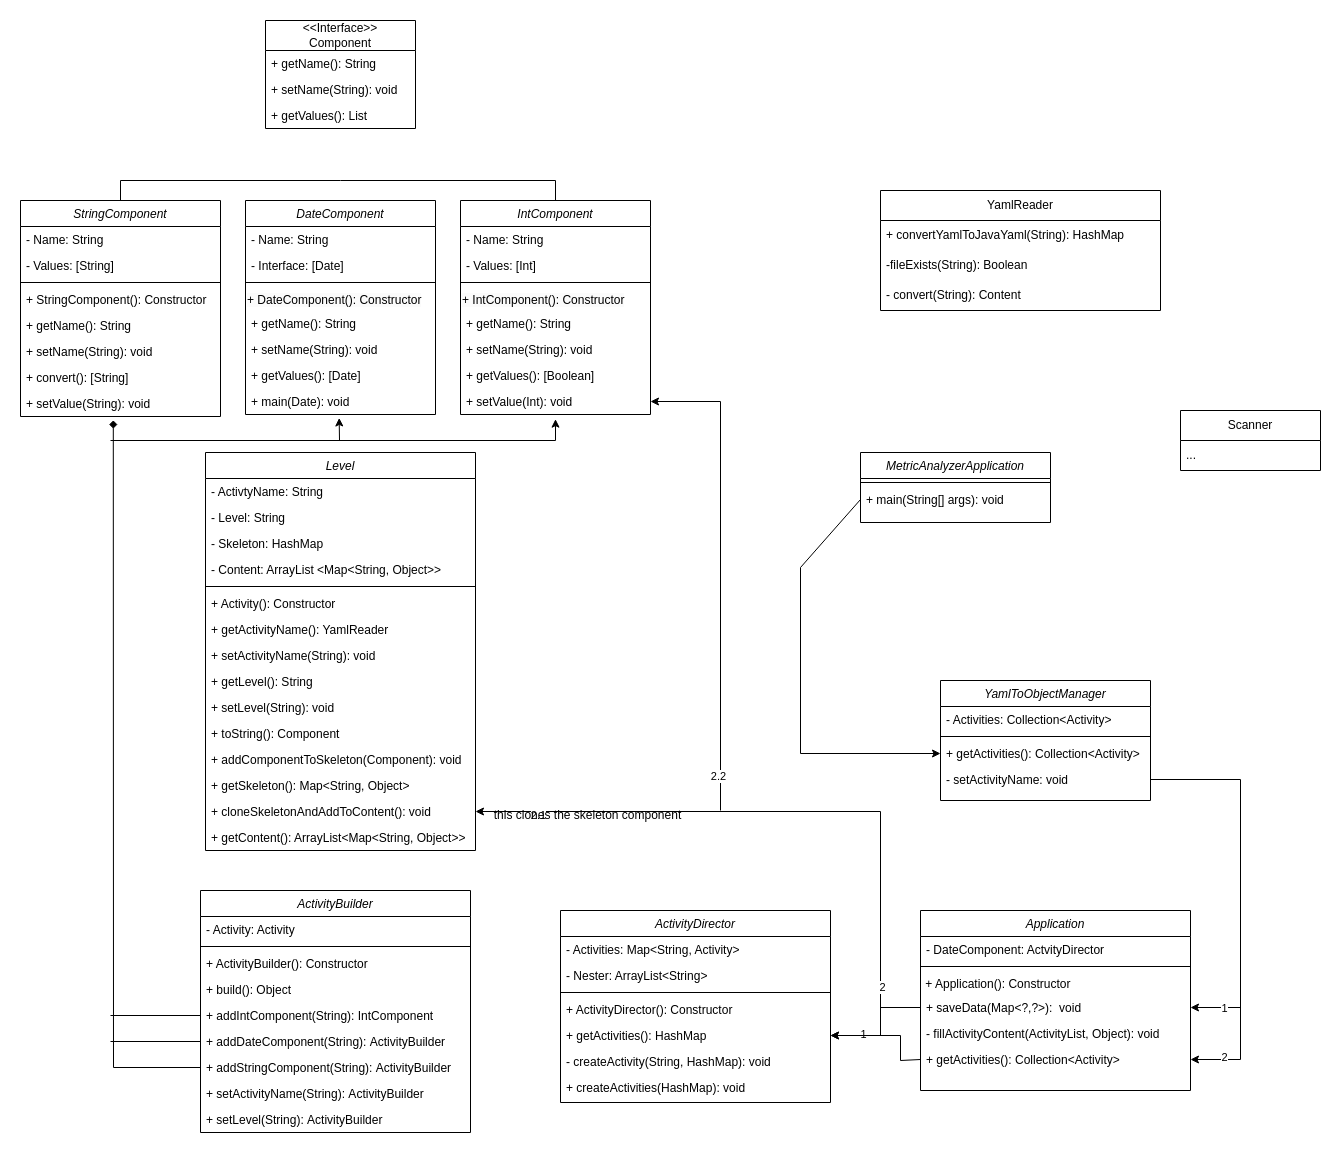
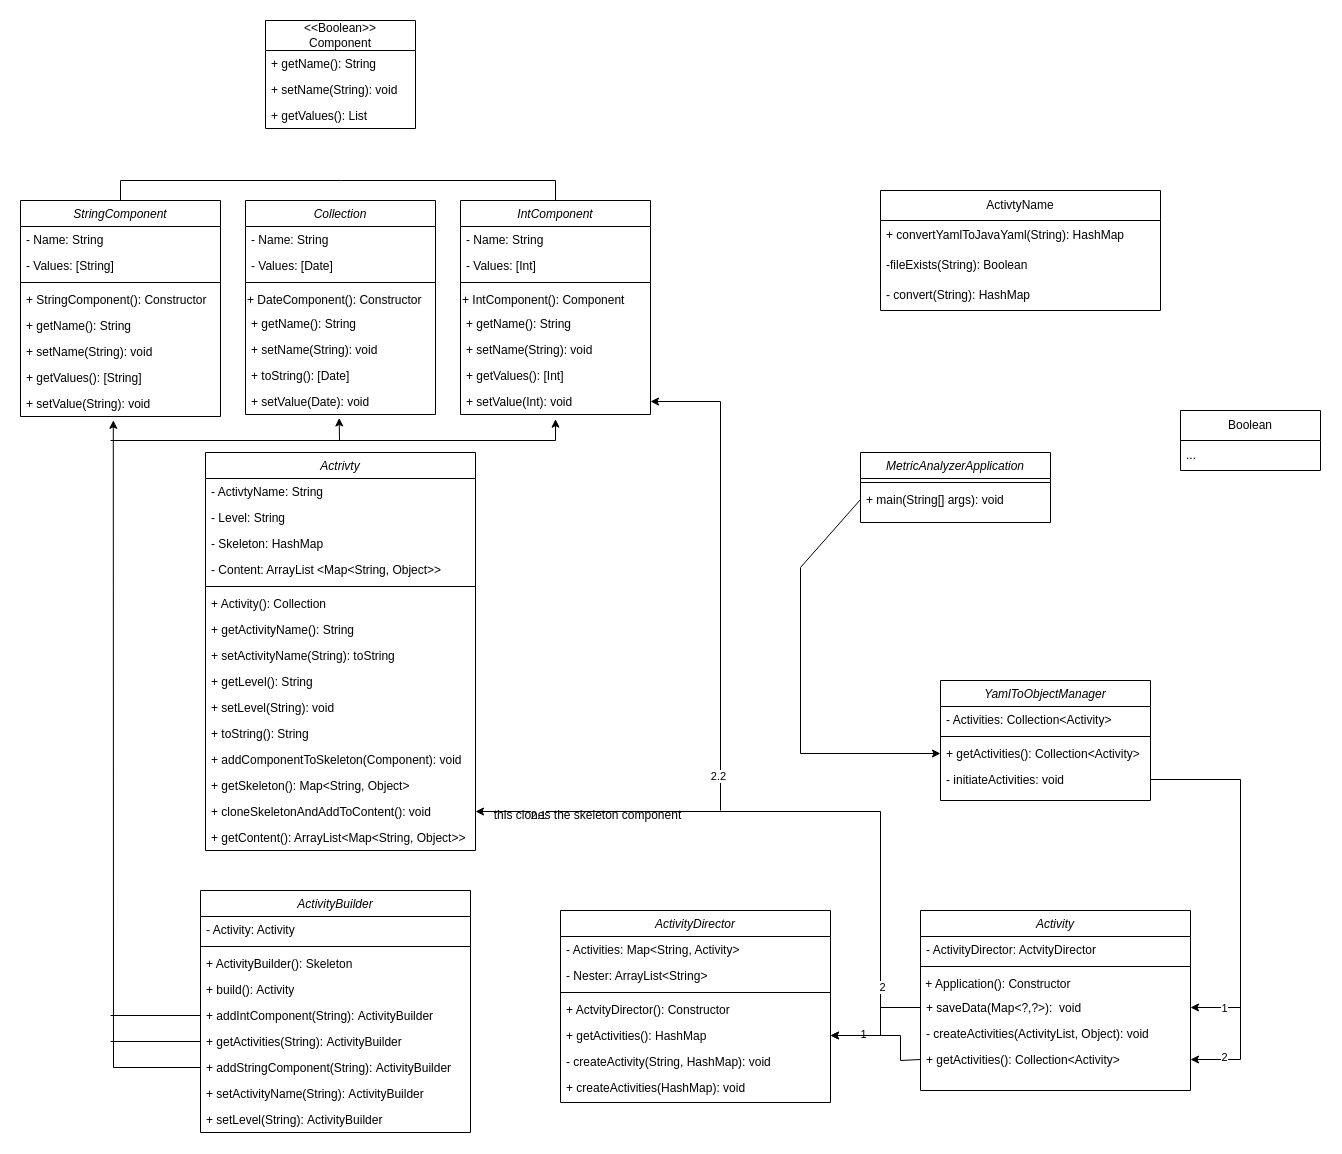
(341, 36) -> (341, 36)
(1021, 206) -> (1021, 206)
(340, 214) -> (340, 214)
(310, 266) -> (299, 266)
(968, 296) -> (968, 296)
(555, 301) -> (549, 301)
(315, 376) -> (312, 376)
(539, 376) -> (527, 376)
(90, 378) -> (95, 378)
(304, 402) -> (317, 402)
(1251, 426) -> (1251, 426)
(113, 429) -> (113, 428)
(340, 466) -> (340, 466)
(287, 604) -> (279, 604)
(306, 630) -> (292, 630)
(304, 656) -> (318, 656)
(282, 734) -> (270, 734)
(1014, 780) -> (1018, 780)
(1055, 924) -> (1055, 924)
(1026, 950) -> (1031, 950)
(303, 964) -> (291, 964)
(257, 990) -> (260, 990)
(668, 1010) -> (666, 1010)
(332, 1016) -> (336, 1016)
(1069, 1034) -> (1062, 1034)
(340, 1042) -> (325, 1042)
